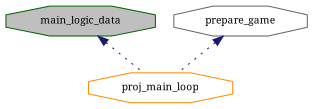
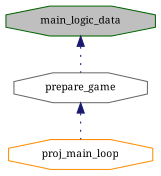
(125, 58) -> (81, 60)
